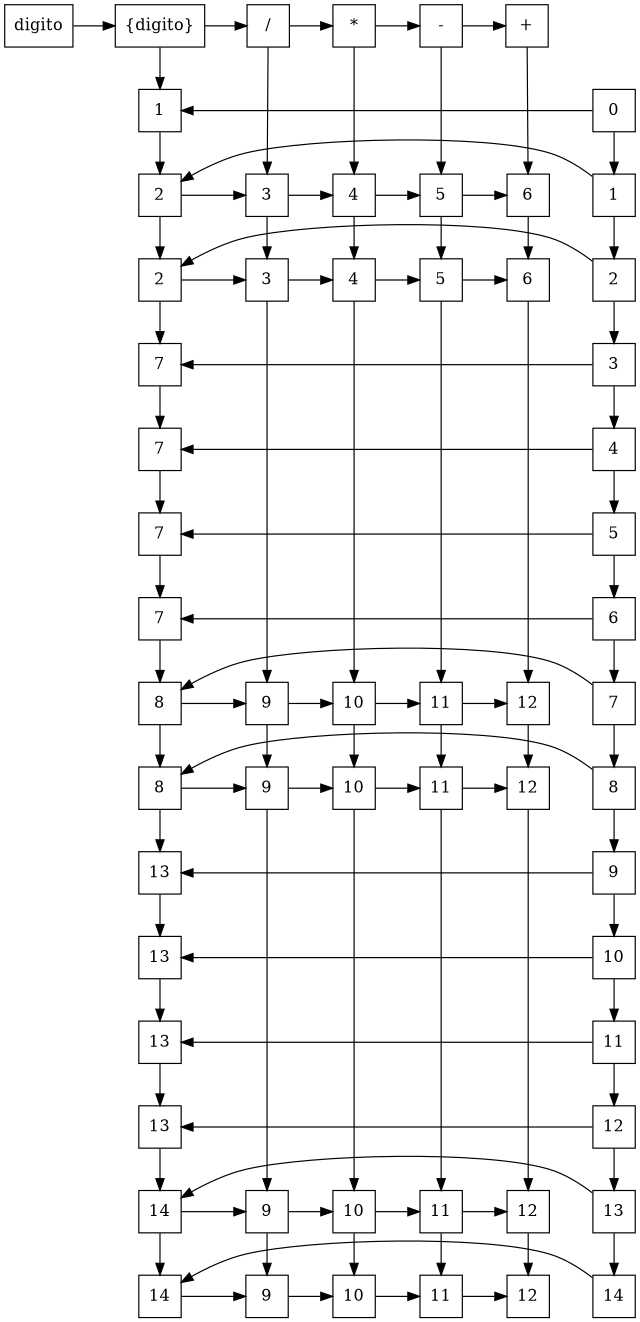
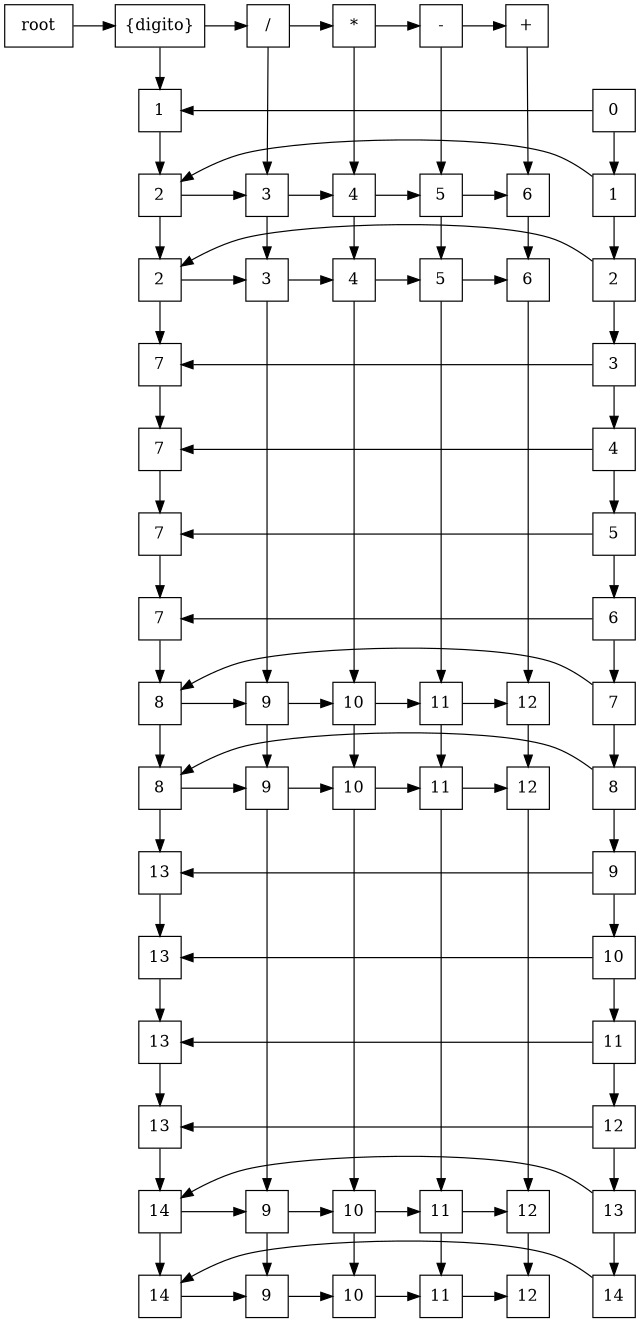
(39, 26) -> (39, 26)
